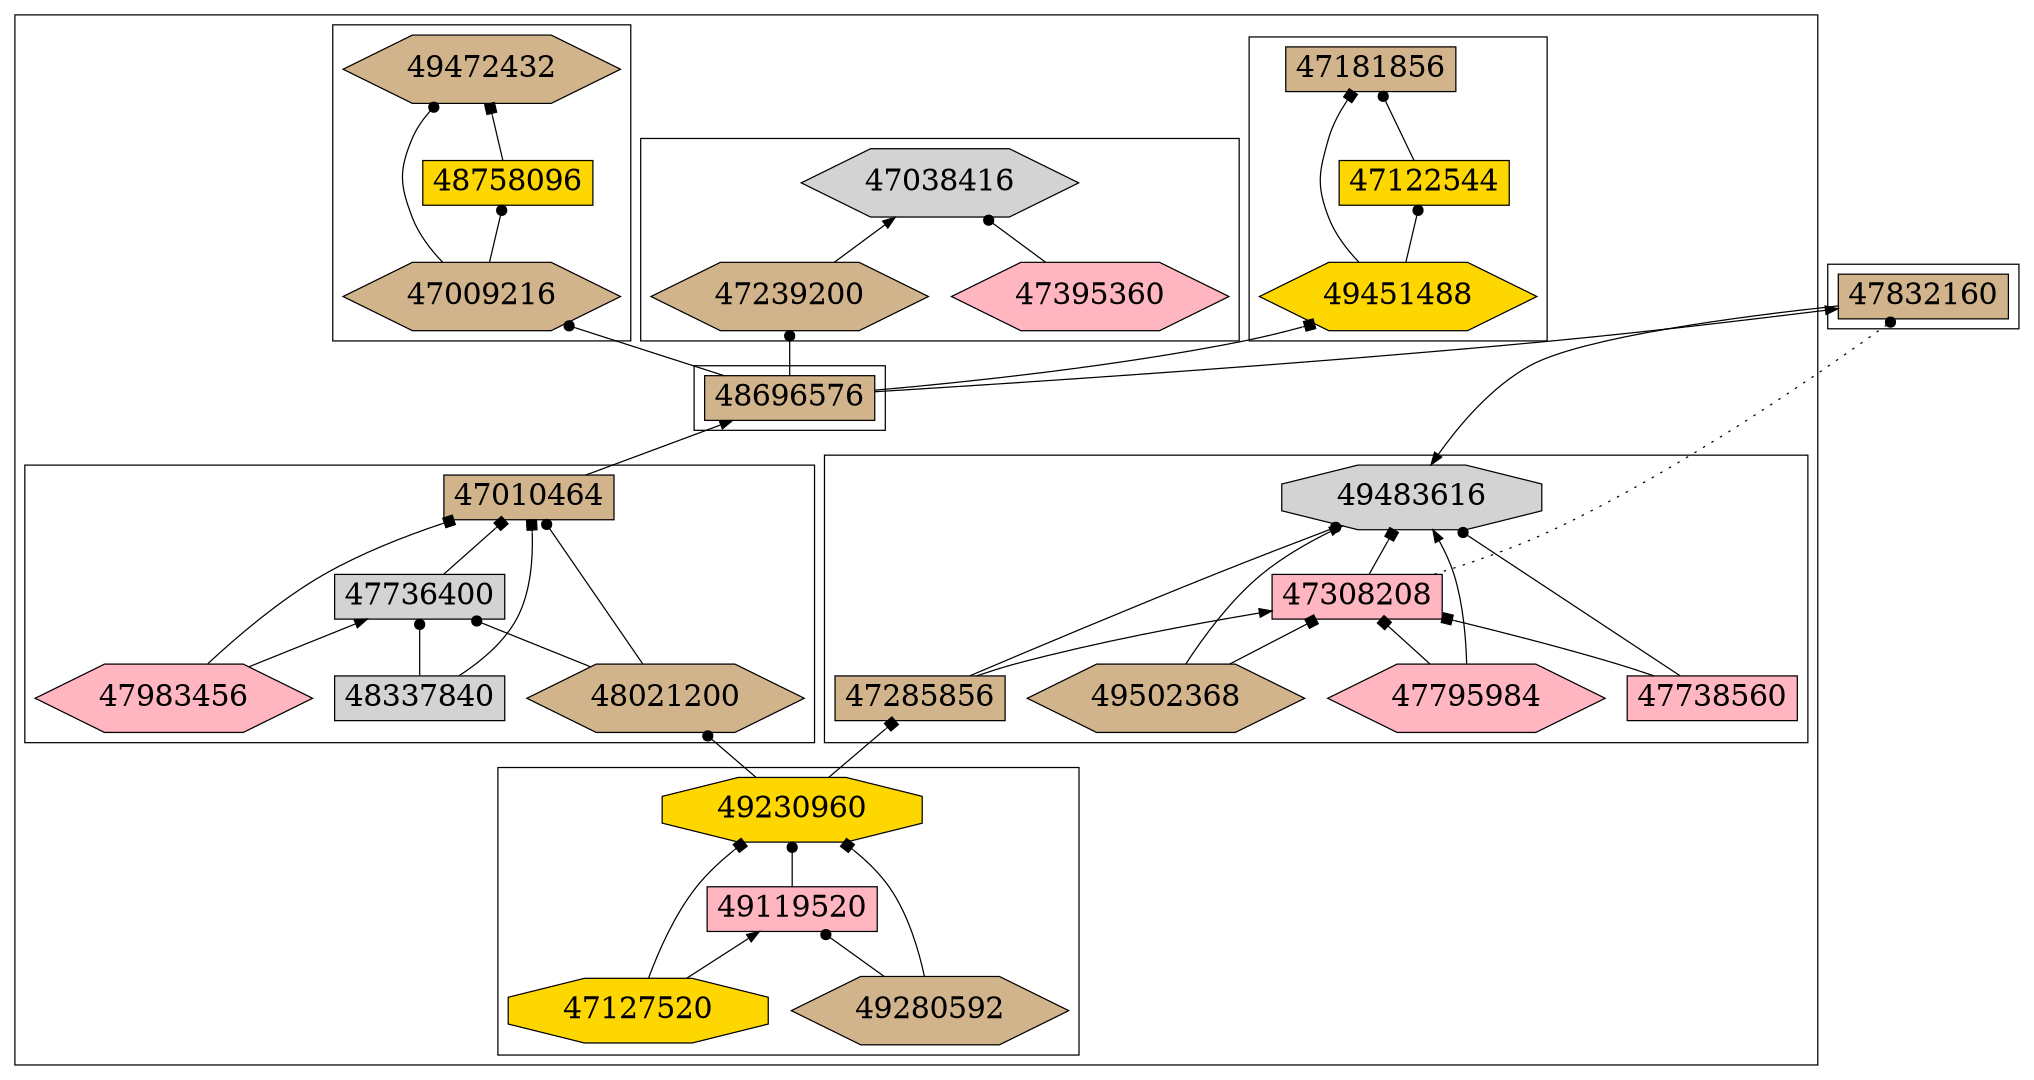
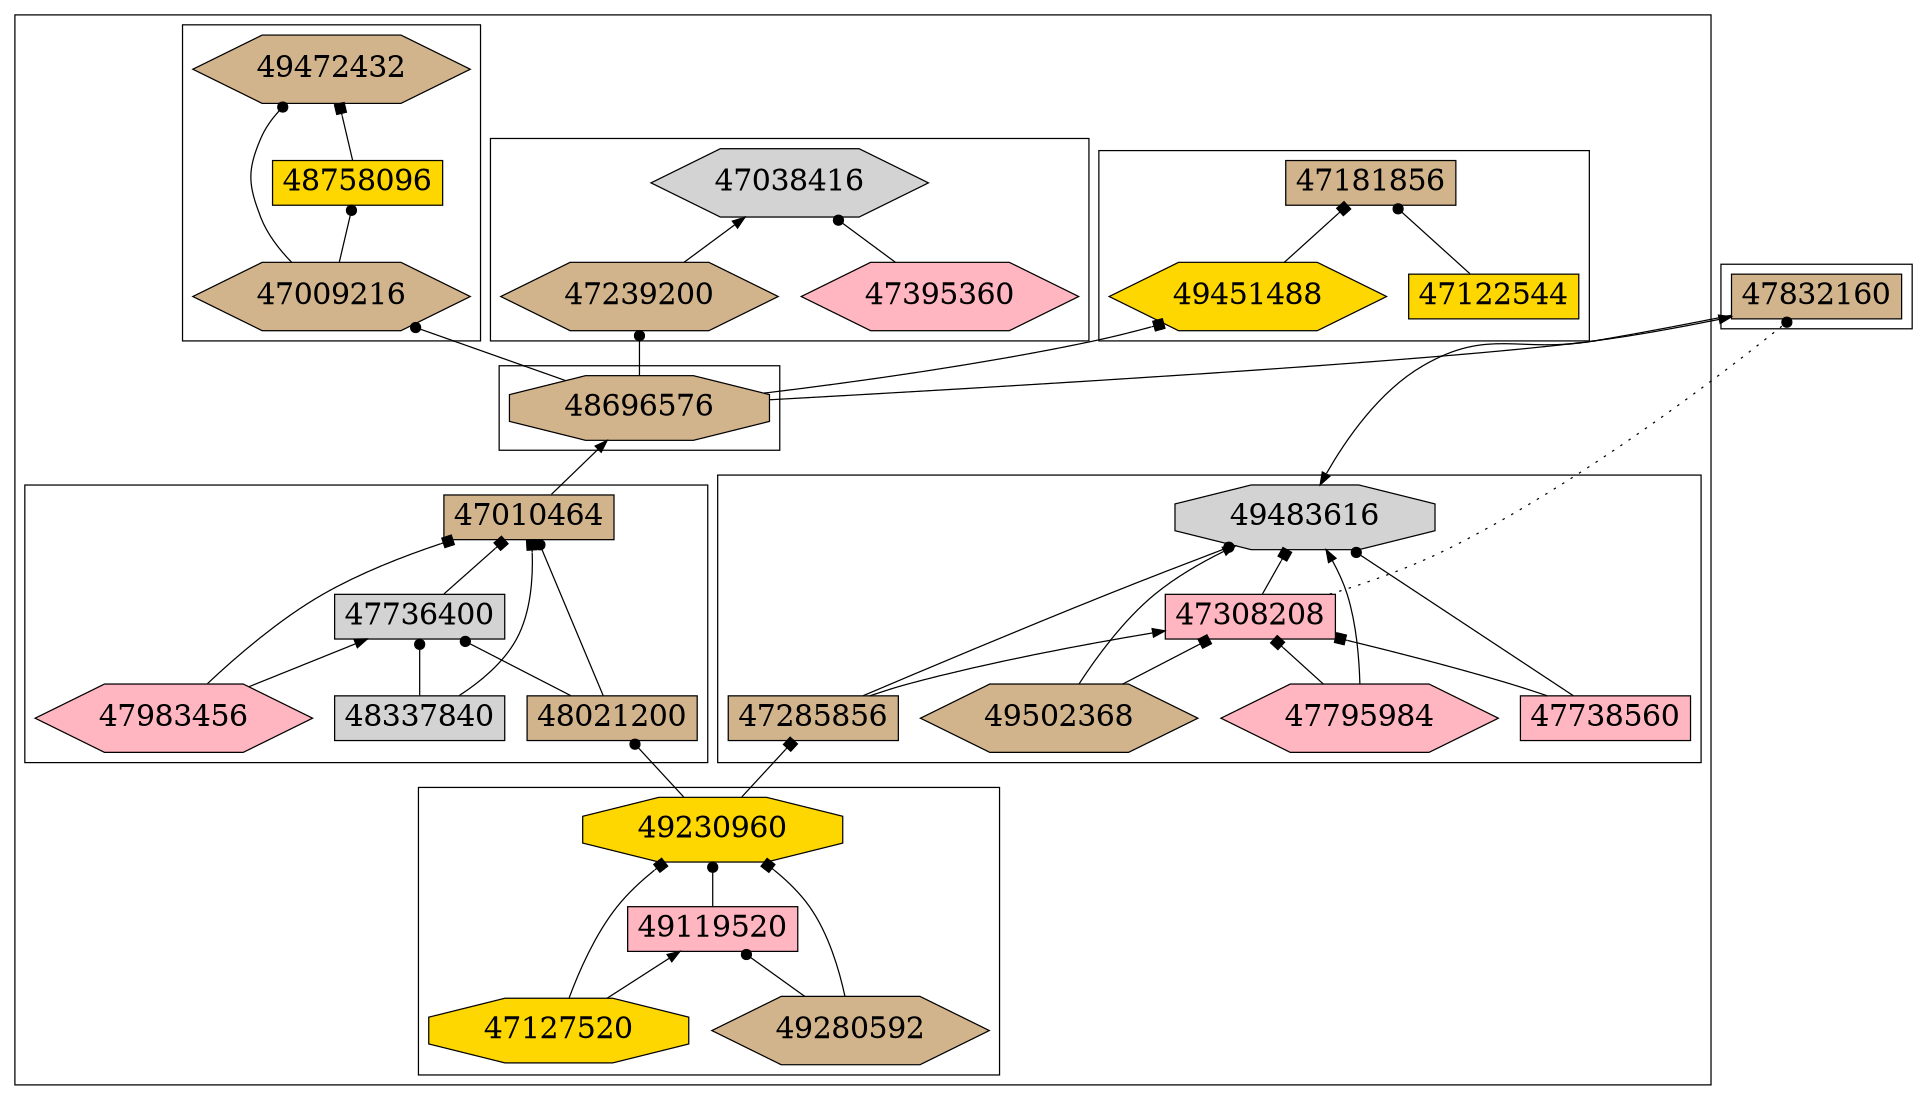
(1411, 239) -> none
(790, 398) -> (639, 408)
(666, 698) -> (612, 718)
